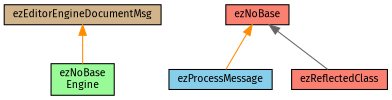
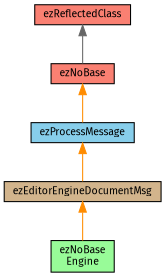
(303, 50) -> (83, 50)
none -> (83, 168)
